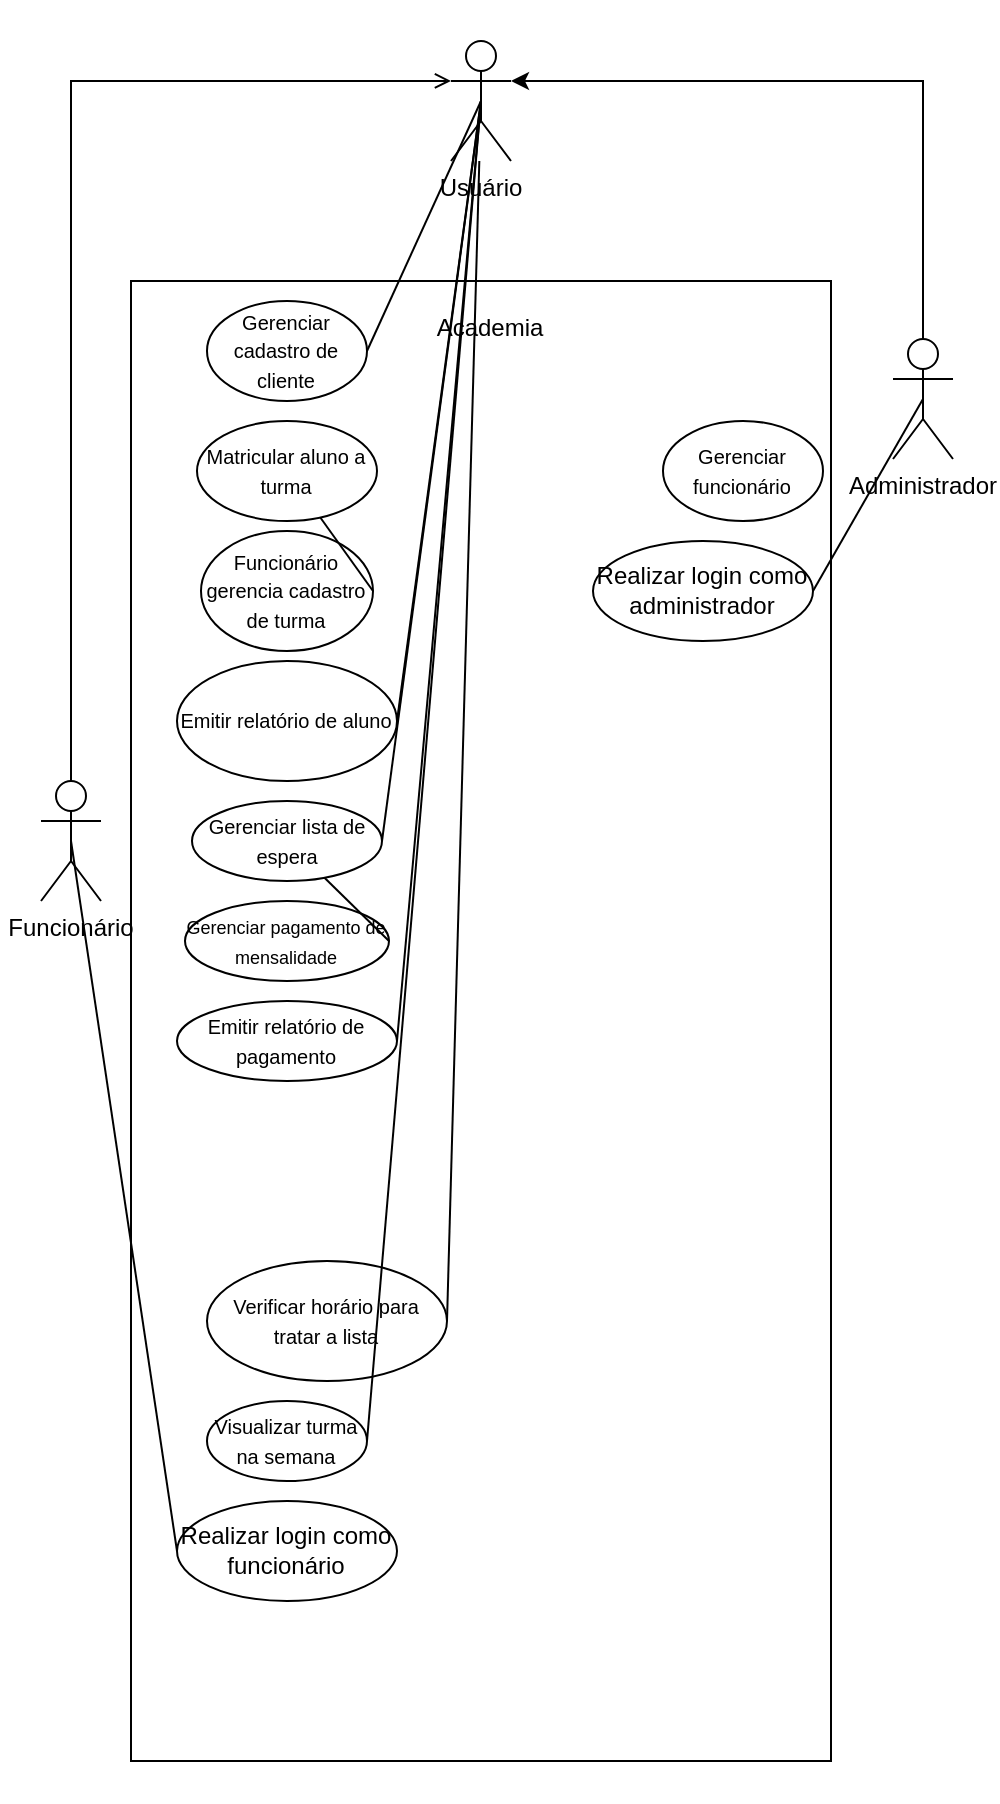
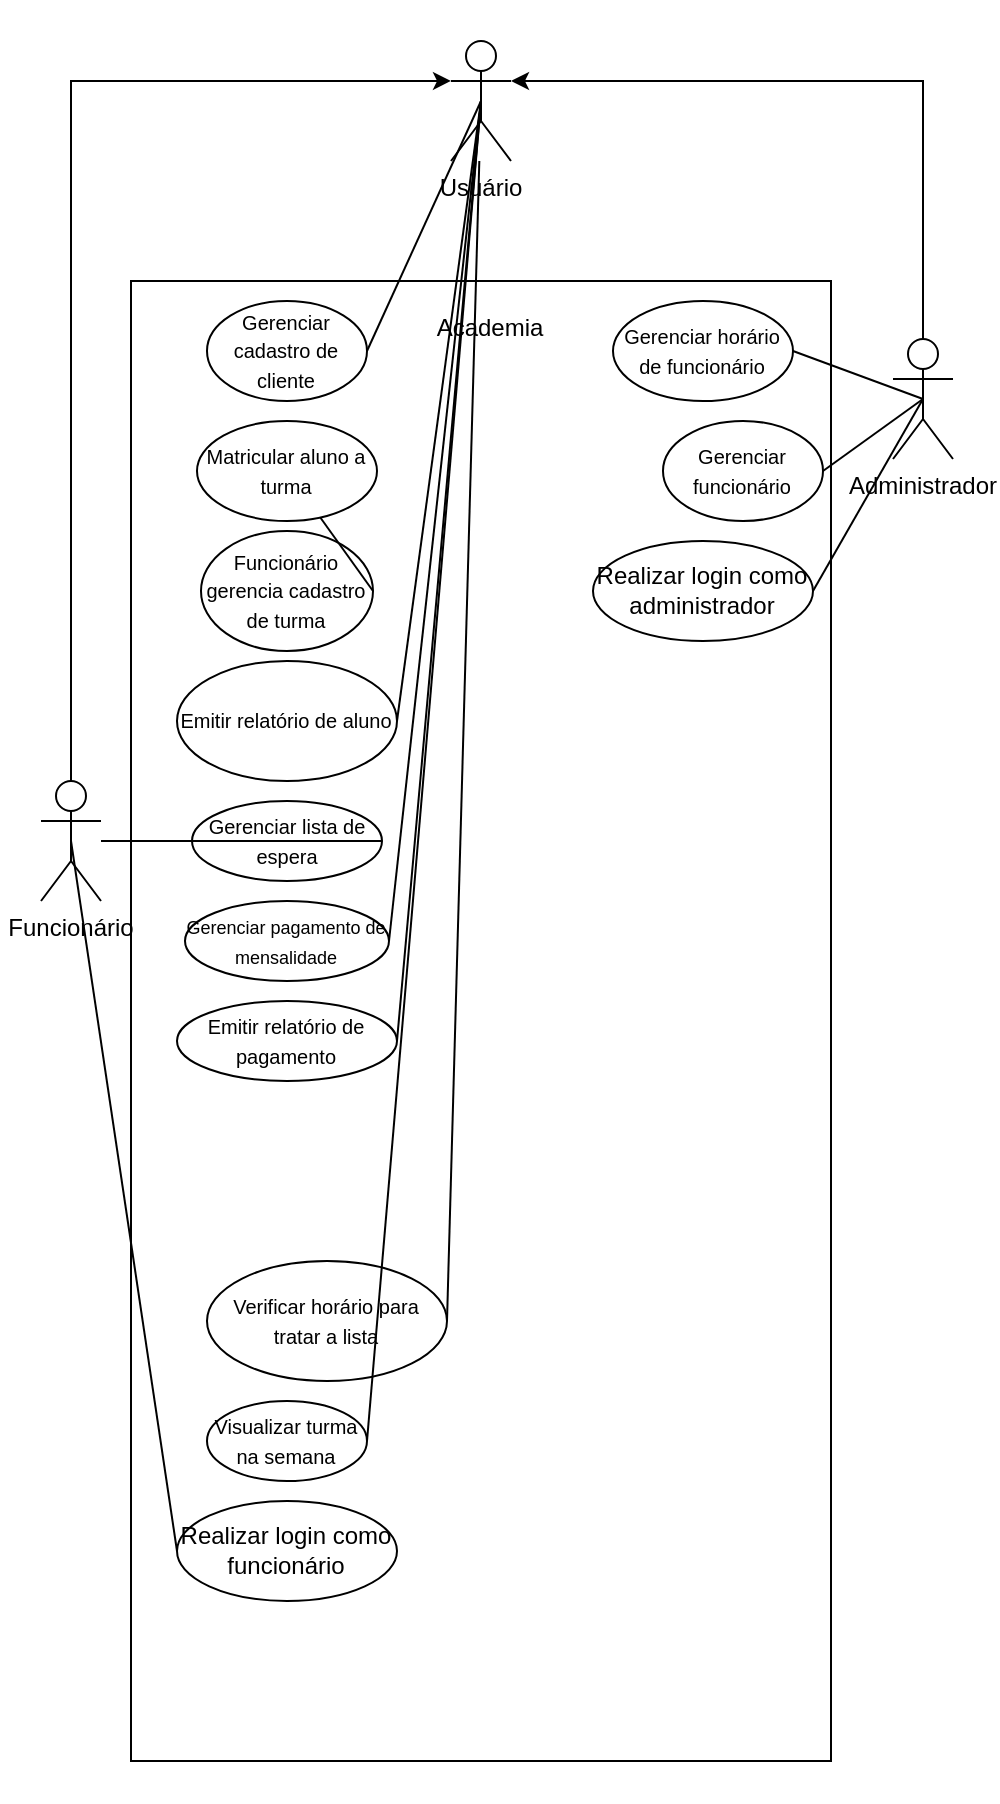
(439, 81) -> (436, 81)
none -> (703, 351)
none -> (856, 374)
none -> (869, 438)
(390, 781) -> (242, 841)
(357, 909) -> (426, 601)
